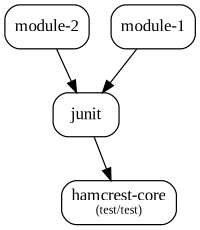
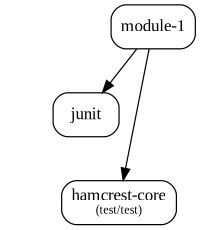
(47, 27) -> none
(100, 153) -> (137, 109)
